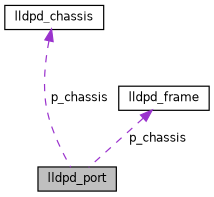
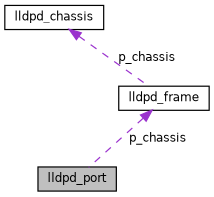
(46, 106) -> (114, 61)
